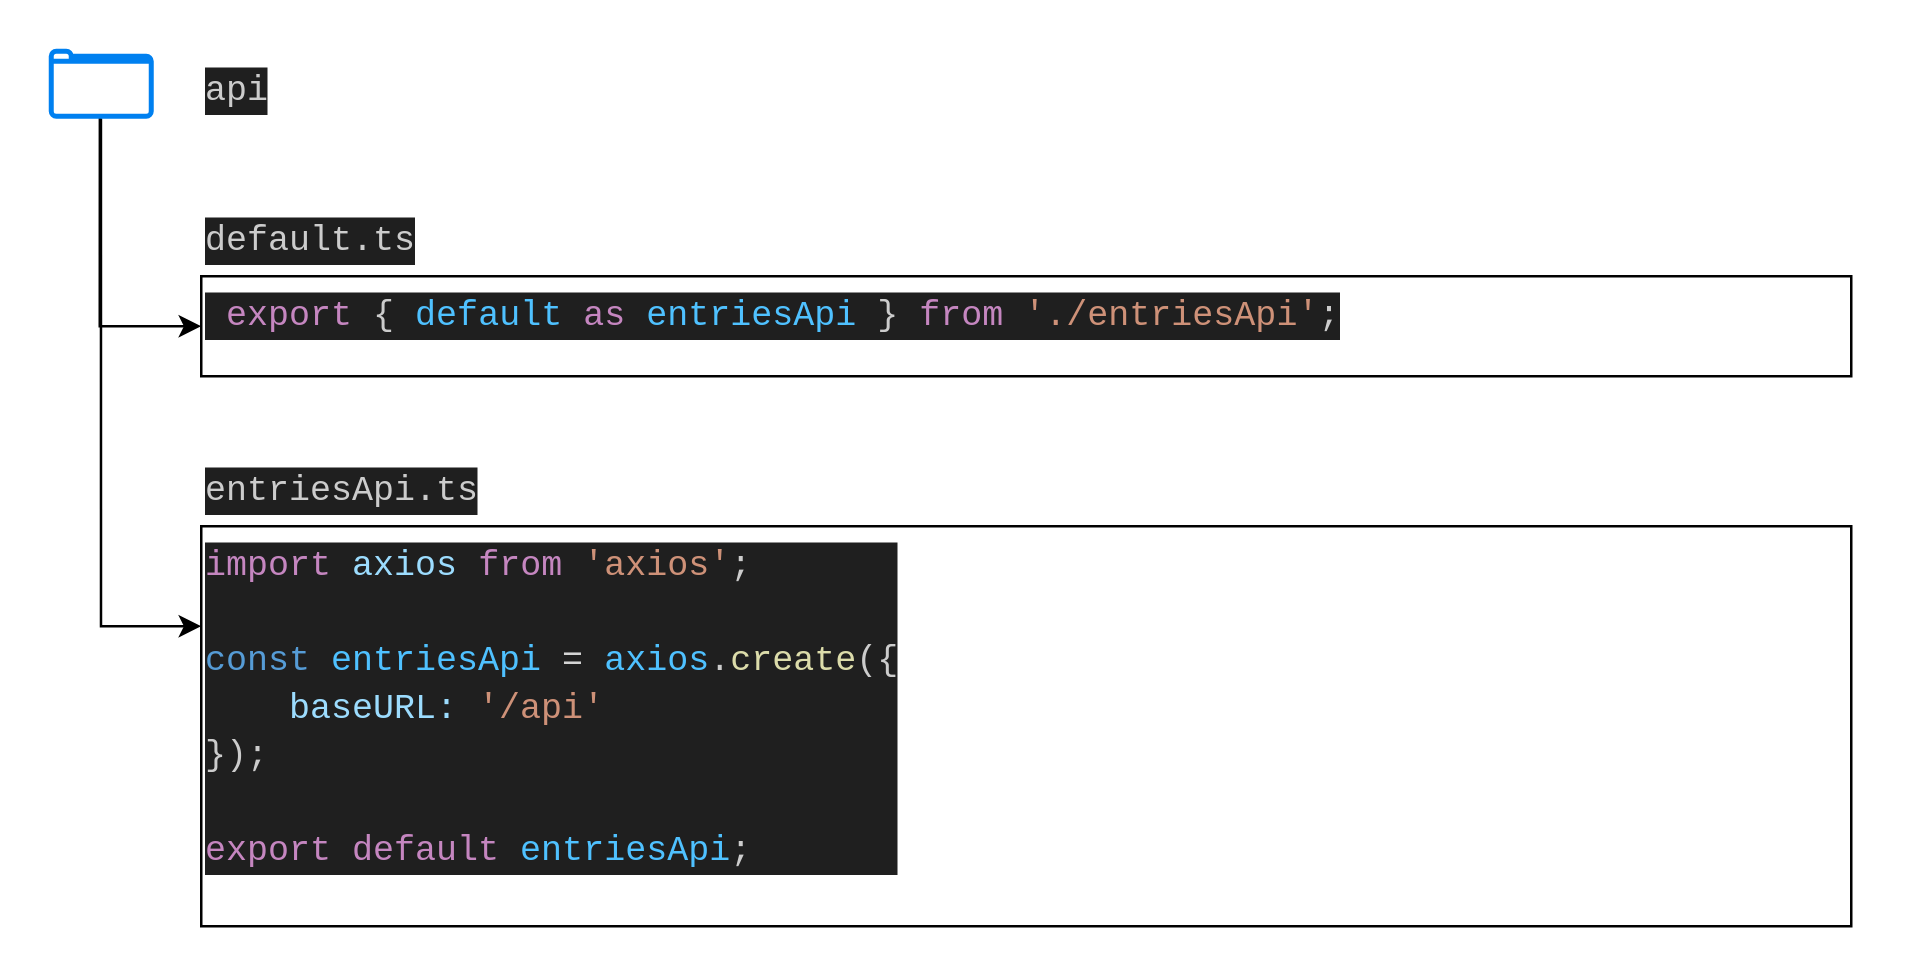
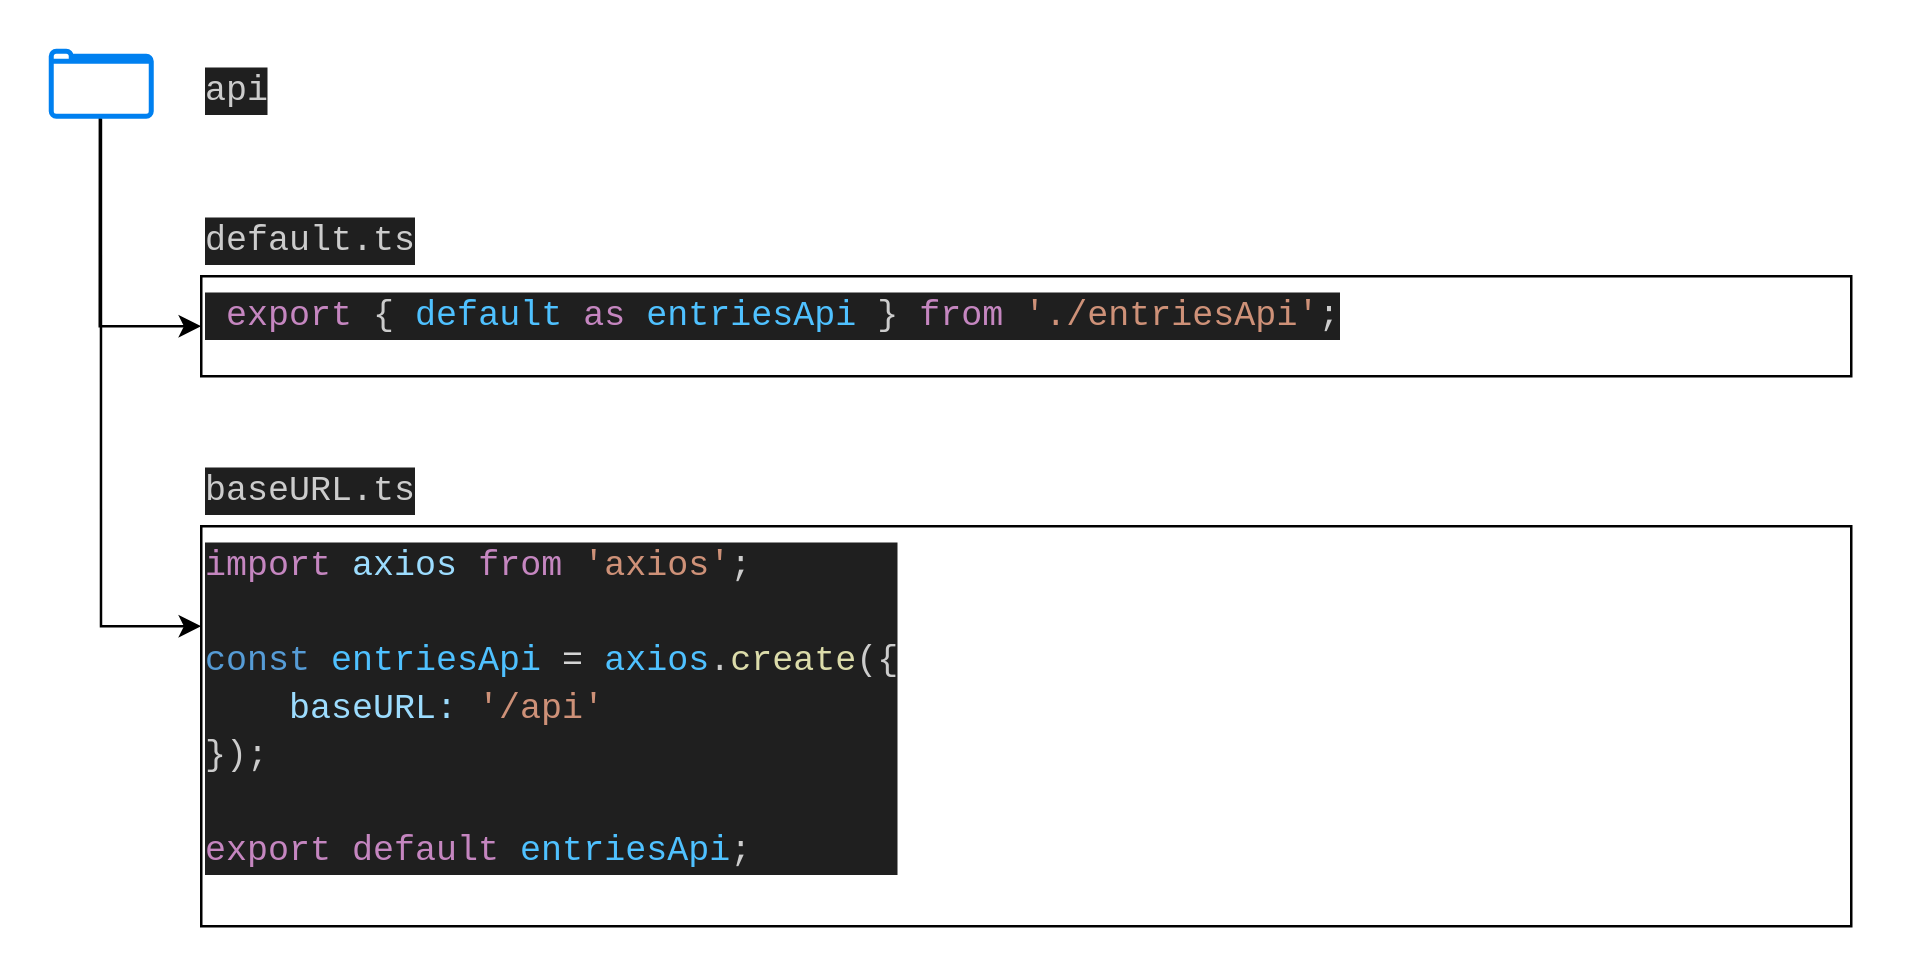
(304, 487) -> (286, 487)
